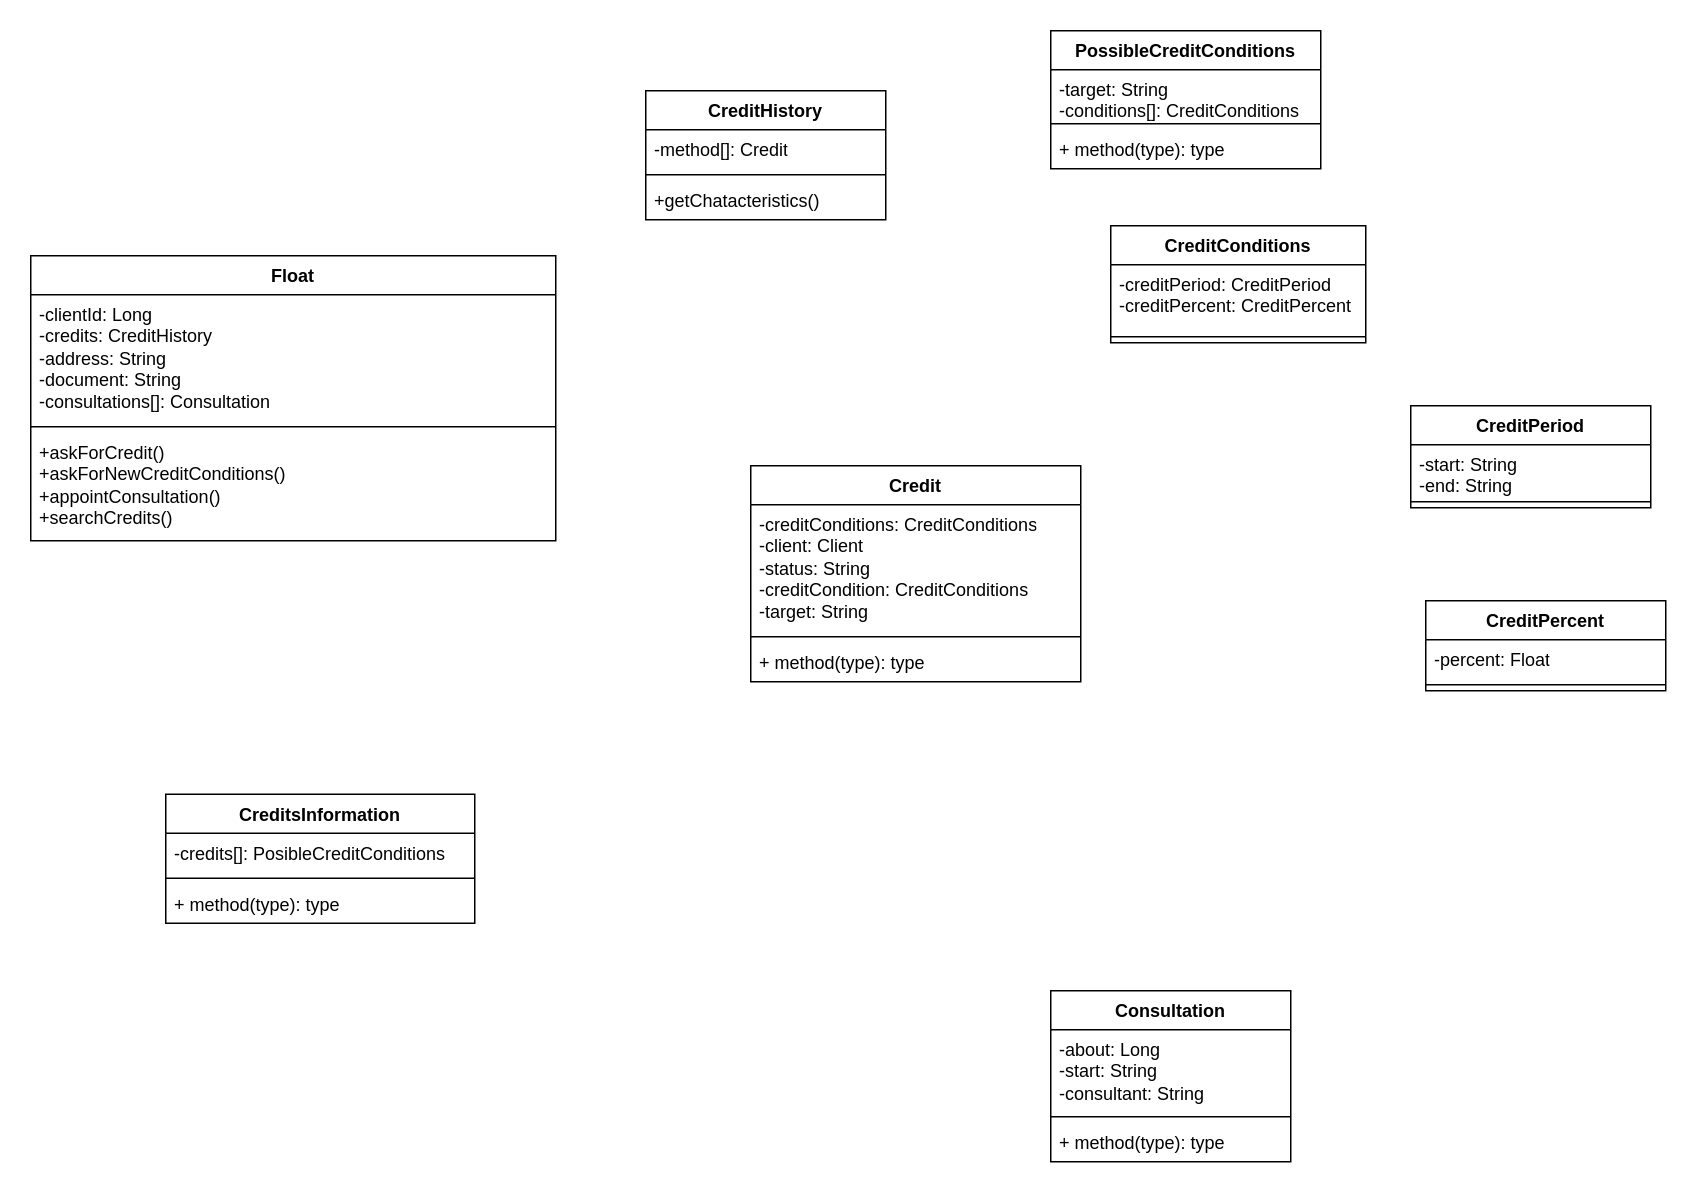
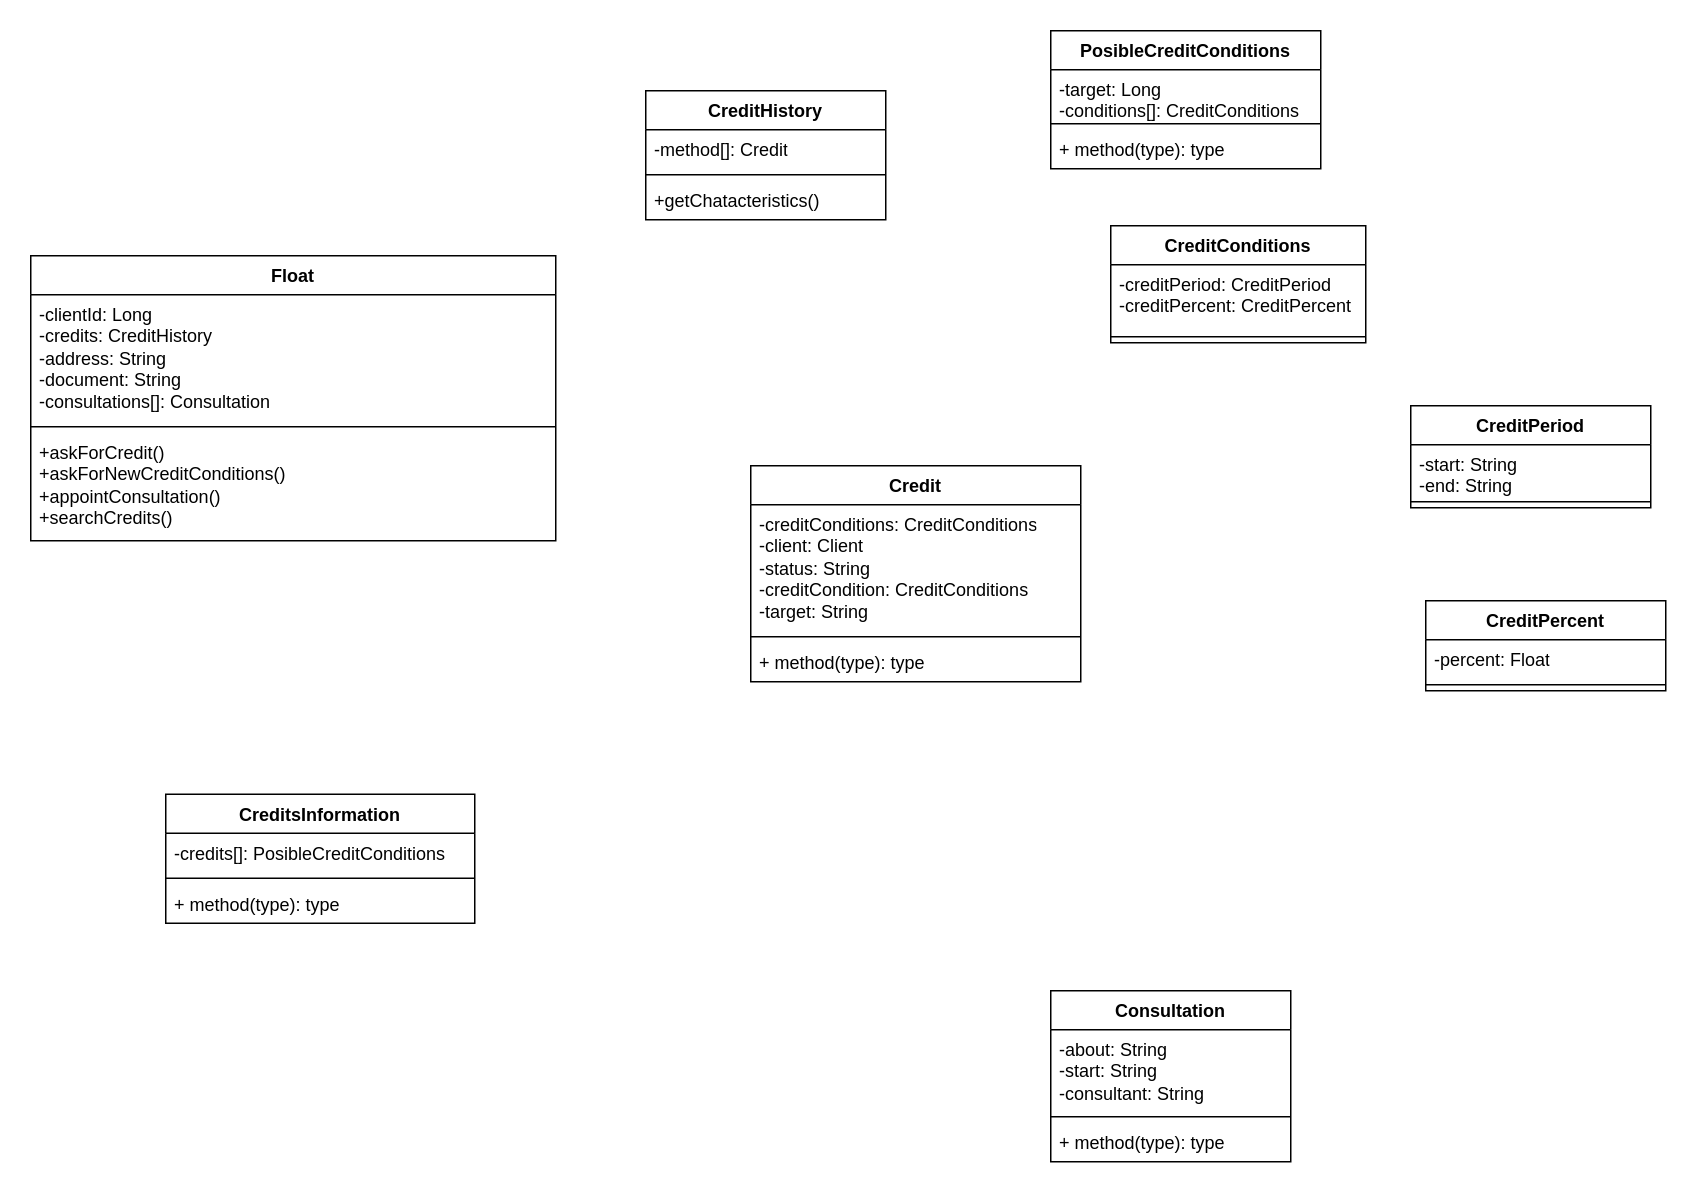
(1186, 52) -> (1186, 52)
(1187, 113) -> (1187, 113)
(1146, 1073) -> (1146, 1073)
